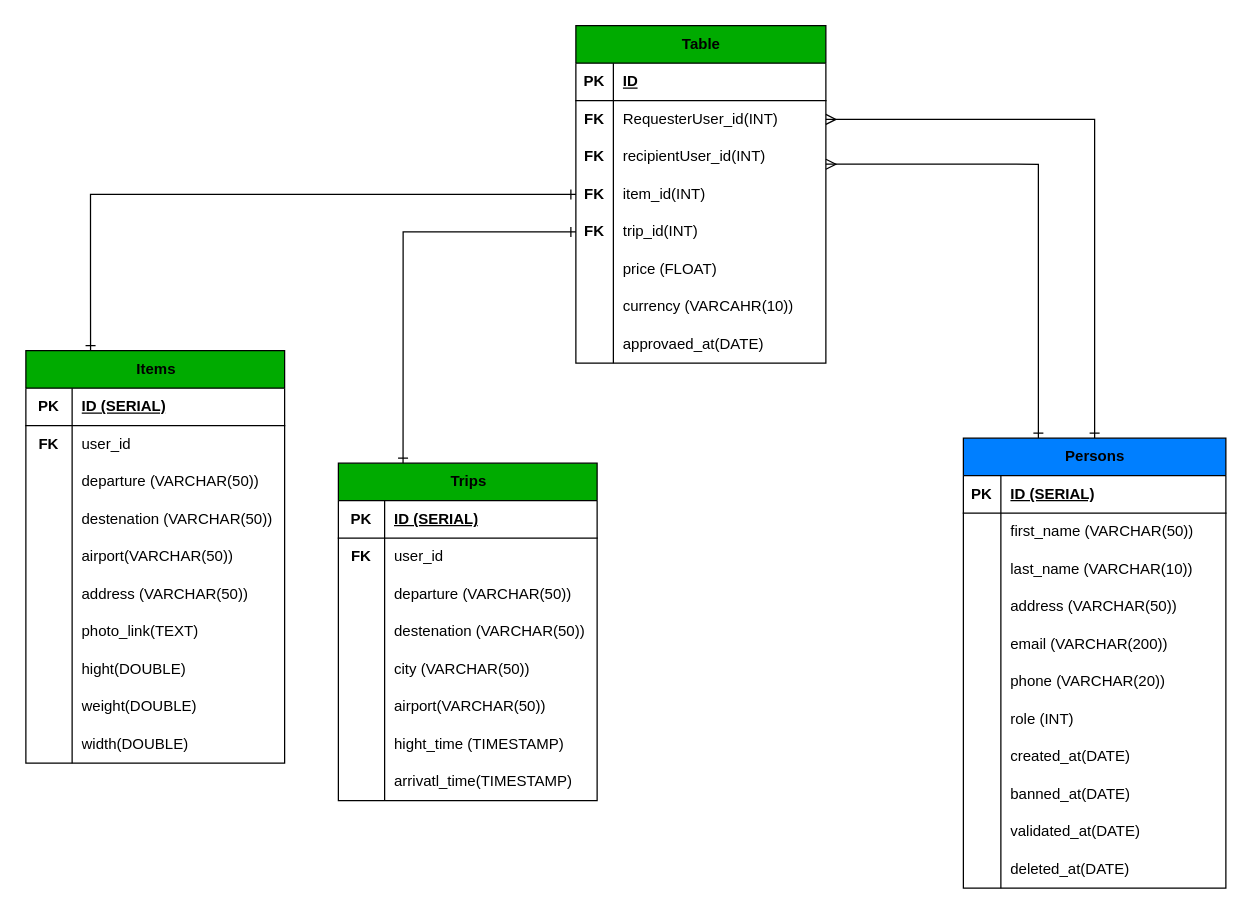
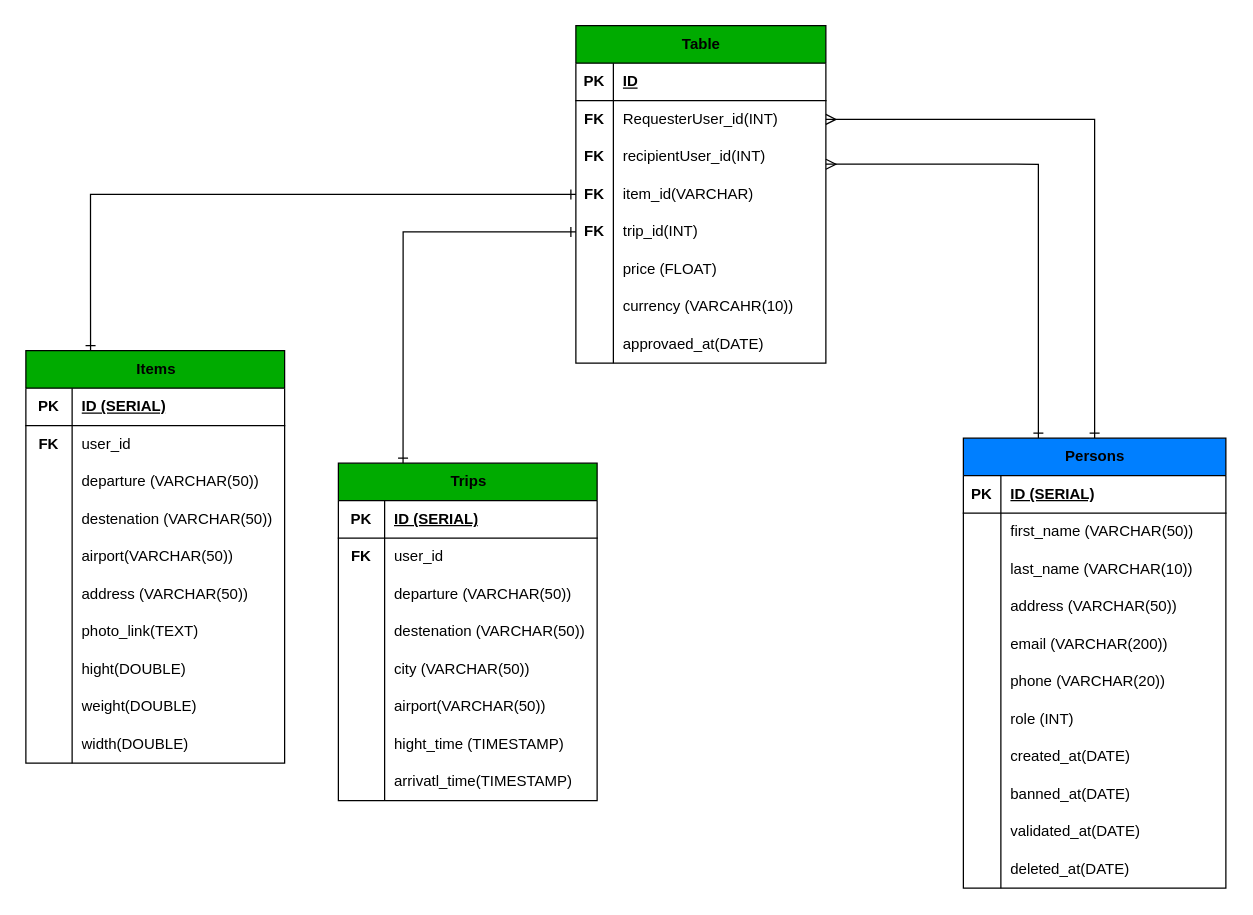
(670, 194) -> (686, 194)
